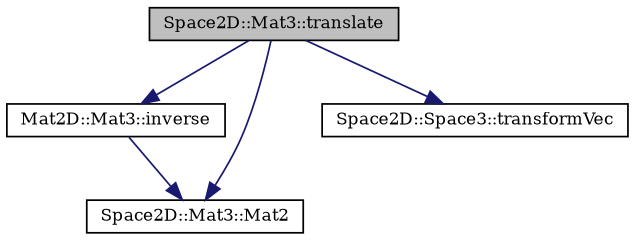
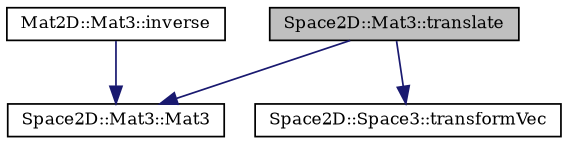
(202, 68) -> none
(195, 216) -> (116, 120)
